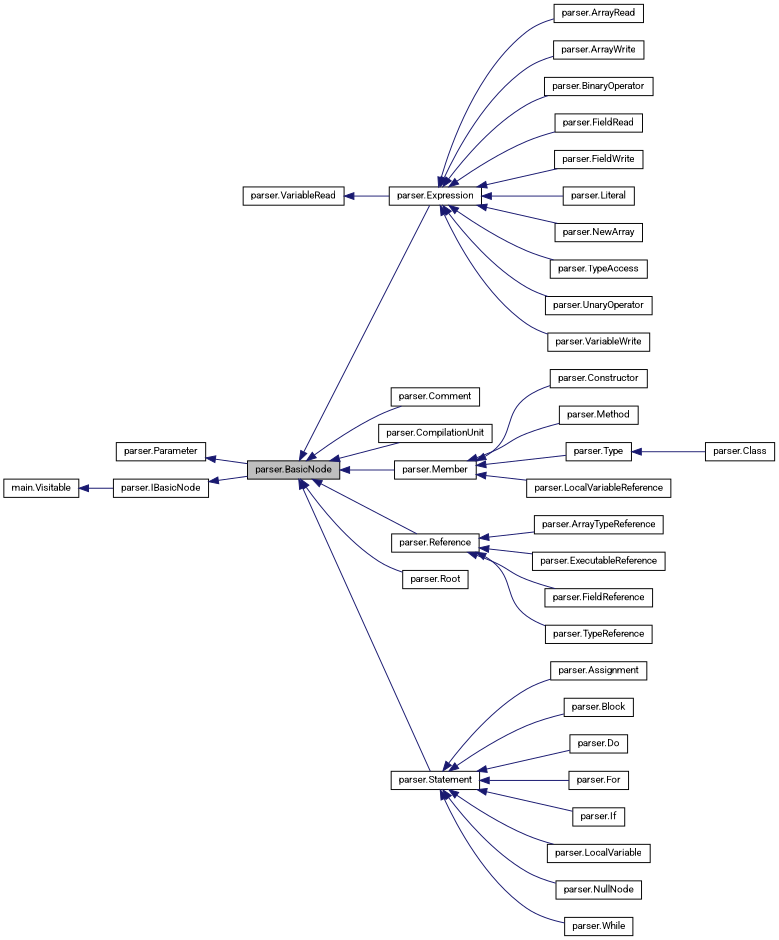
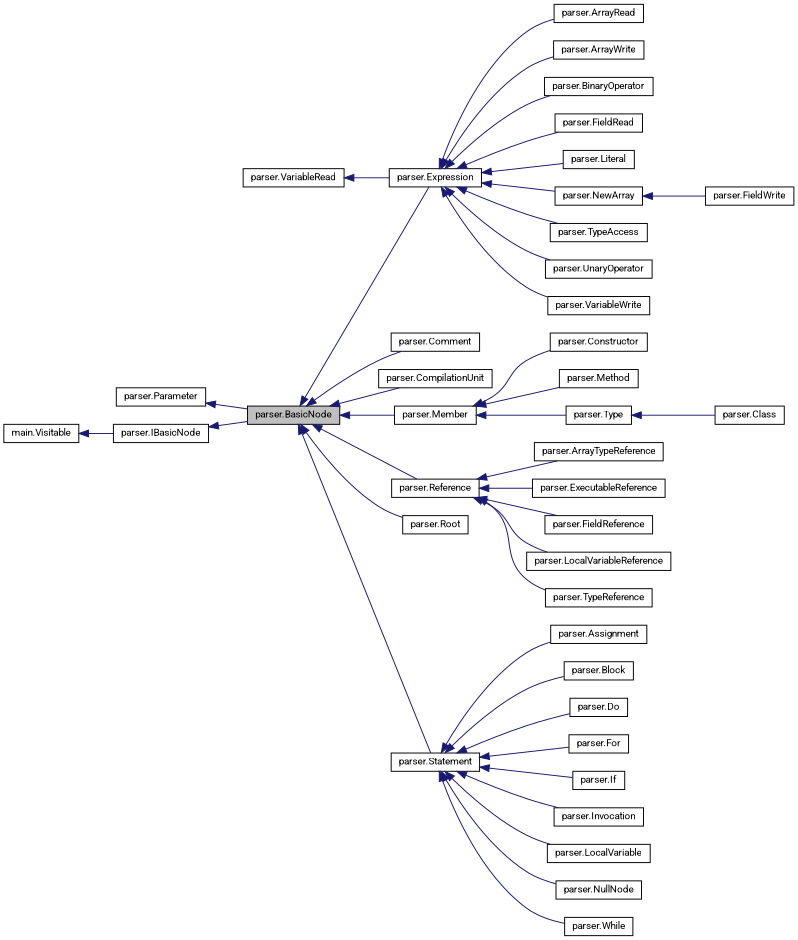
(522, 177) -> (679, 196)
(506, 478) -> (512, 530)
none -> (599, 817)
